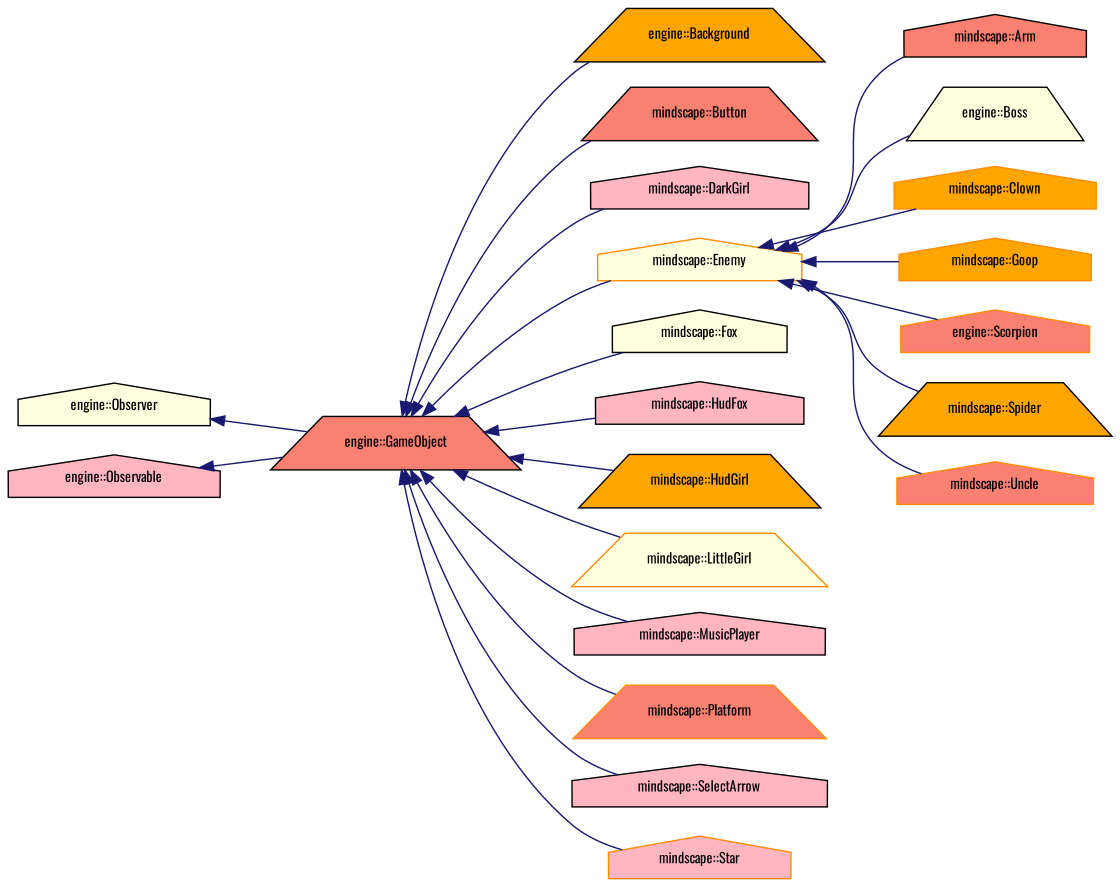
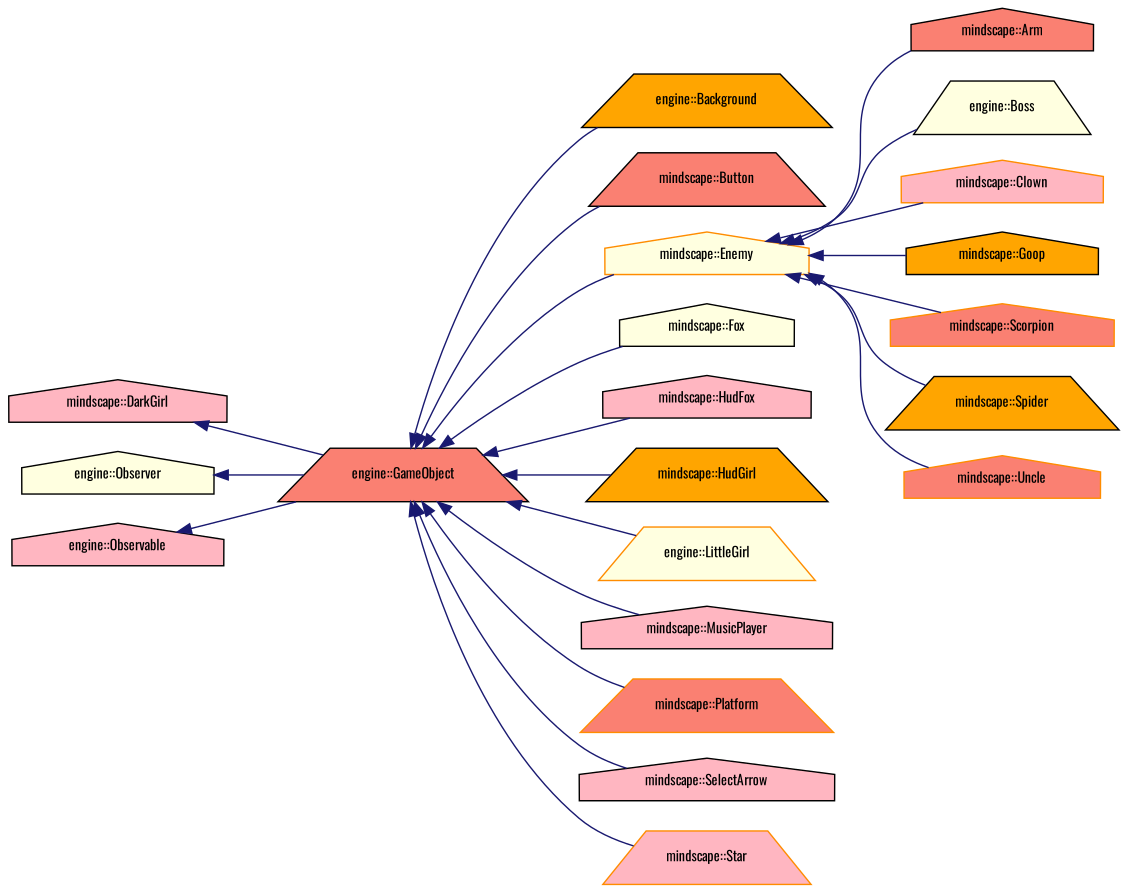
(995, 190) -> (1002, 184)
(995, 262) -> (1002, 256)
(497, 293) -> (266, 440)
(995, 333) -> (1002, 327)
(700, 560) -> (707, 554)
(700, 860) -> (707, 858)
